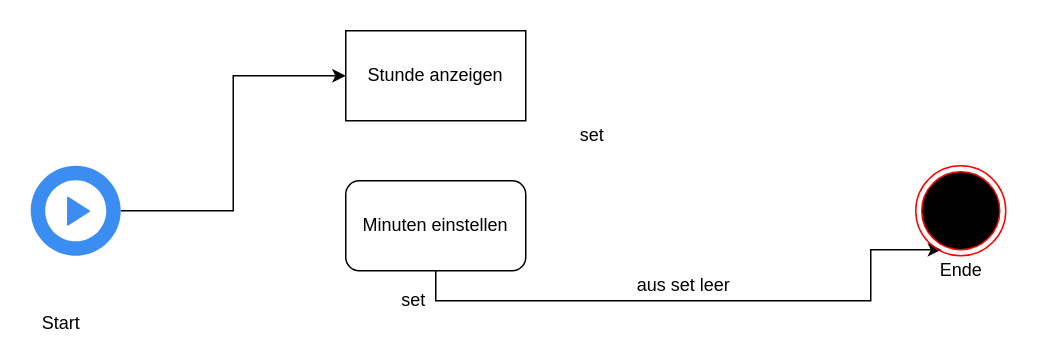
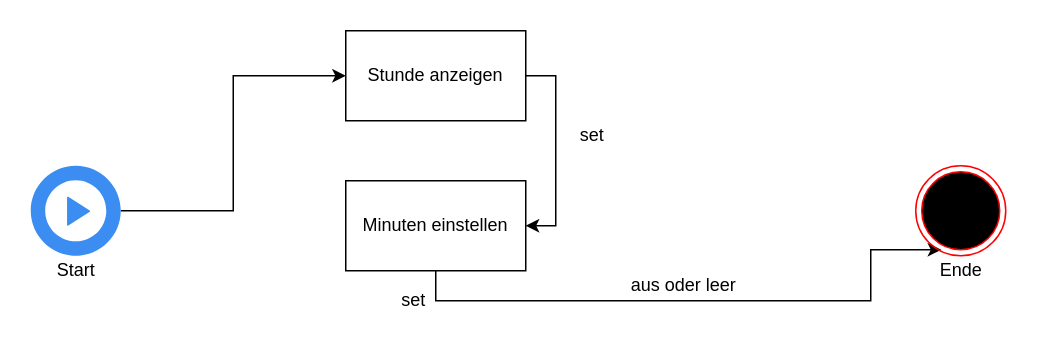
none -> (556, 146)
(436, 226) -> (436, 226)
(684, 286) -> (684, 286)
(61, 323) -> (76, 271)
